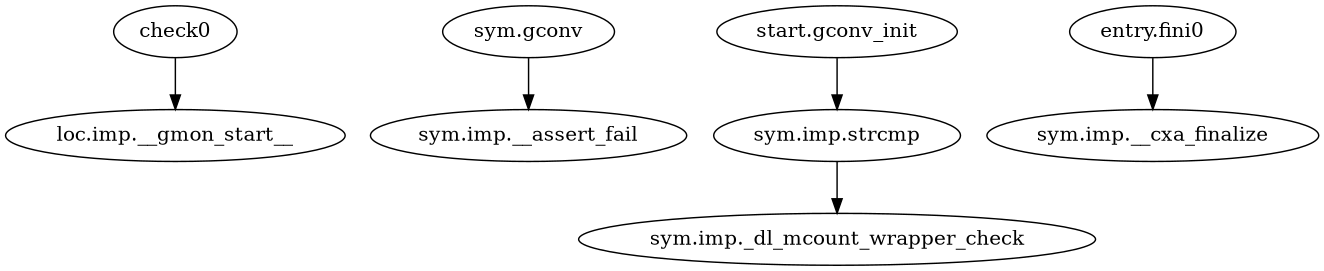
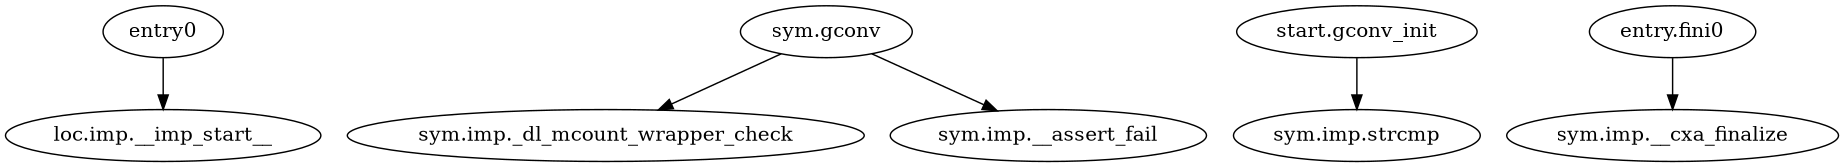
(175, 32) -> (163, 32)
(175, 136) -> (163, 136)
(837, 180) -> (726, 79)
